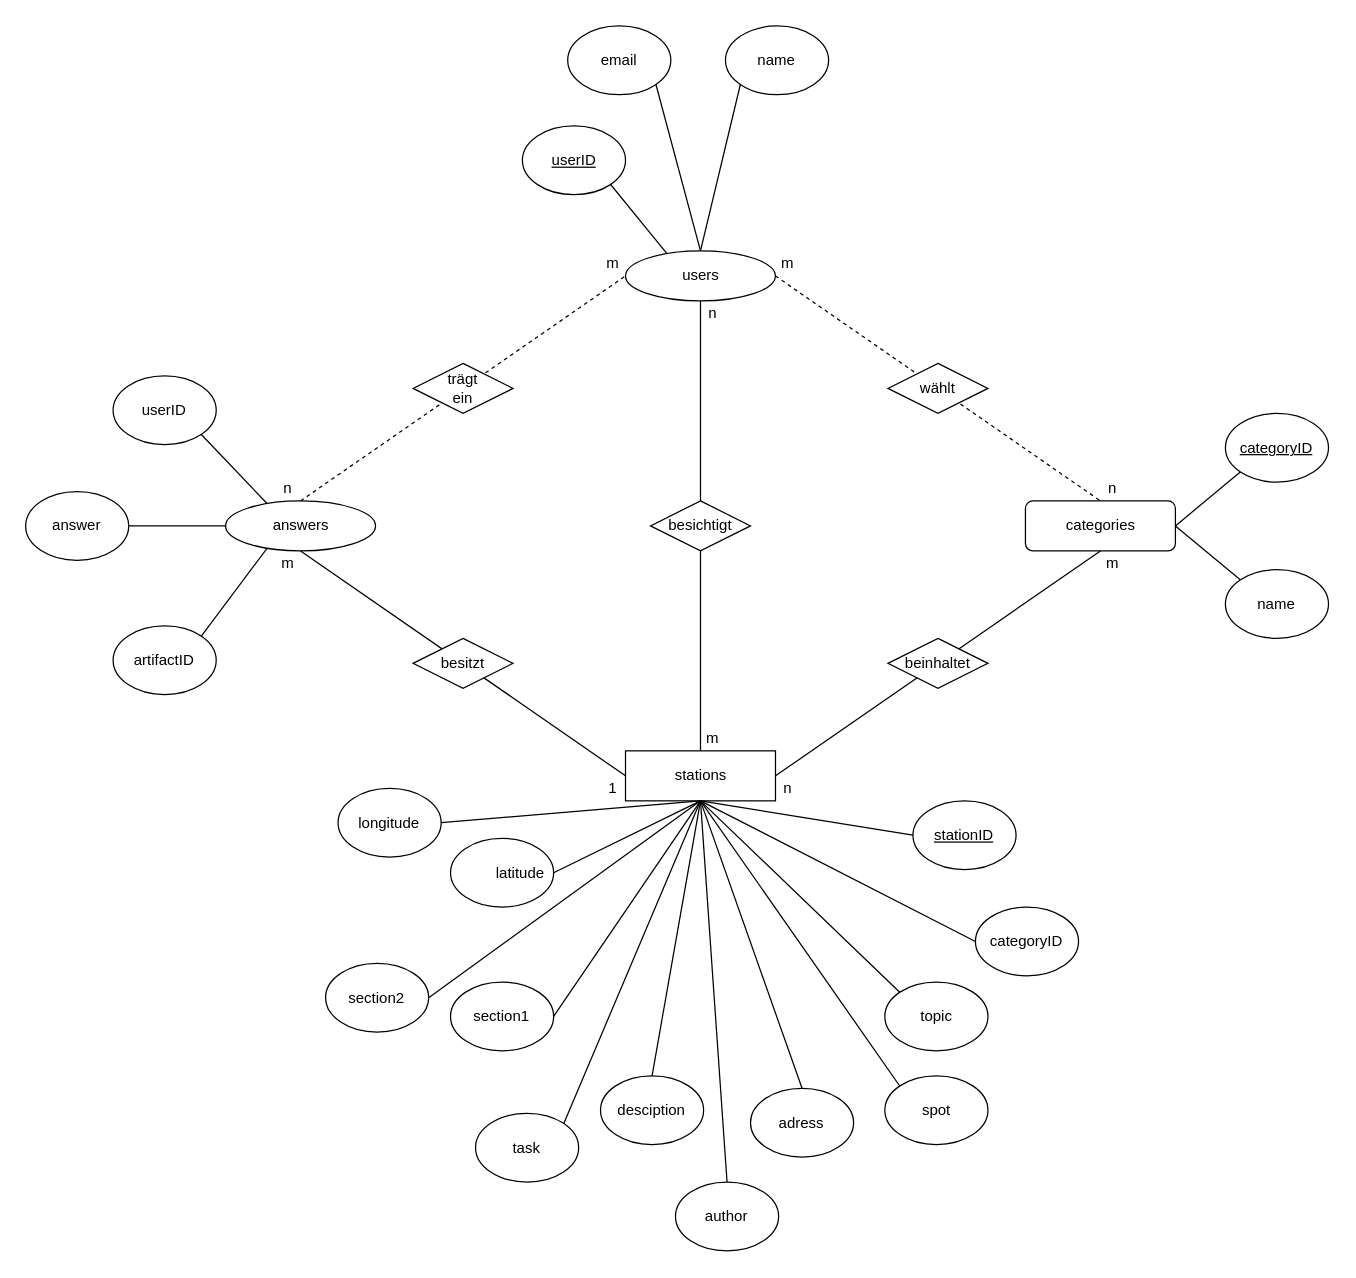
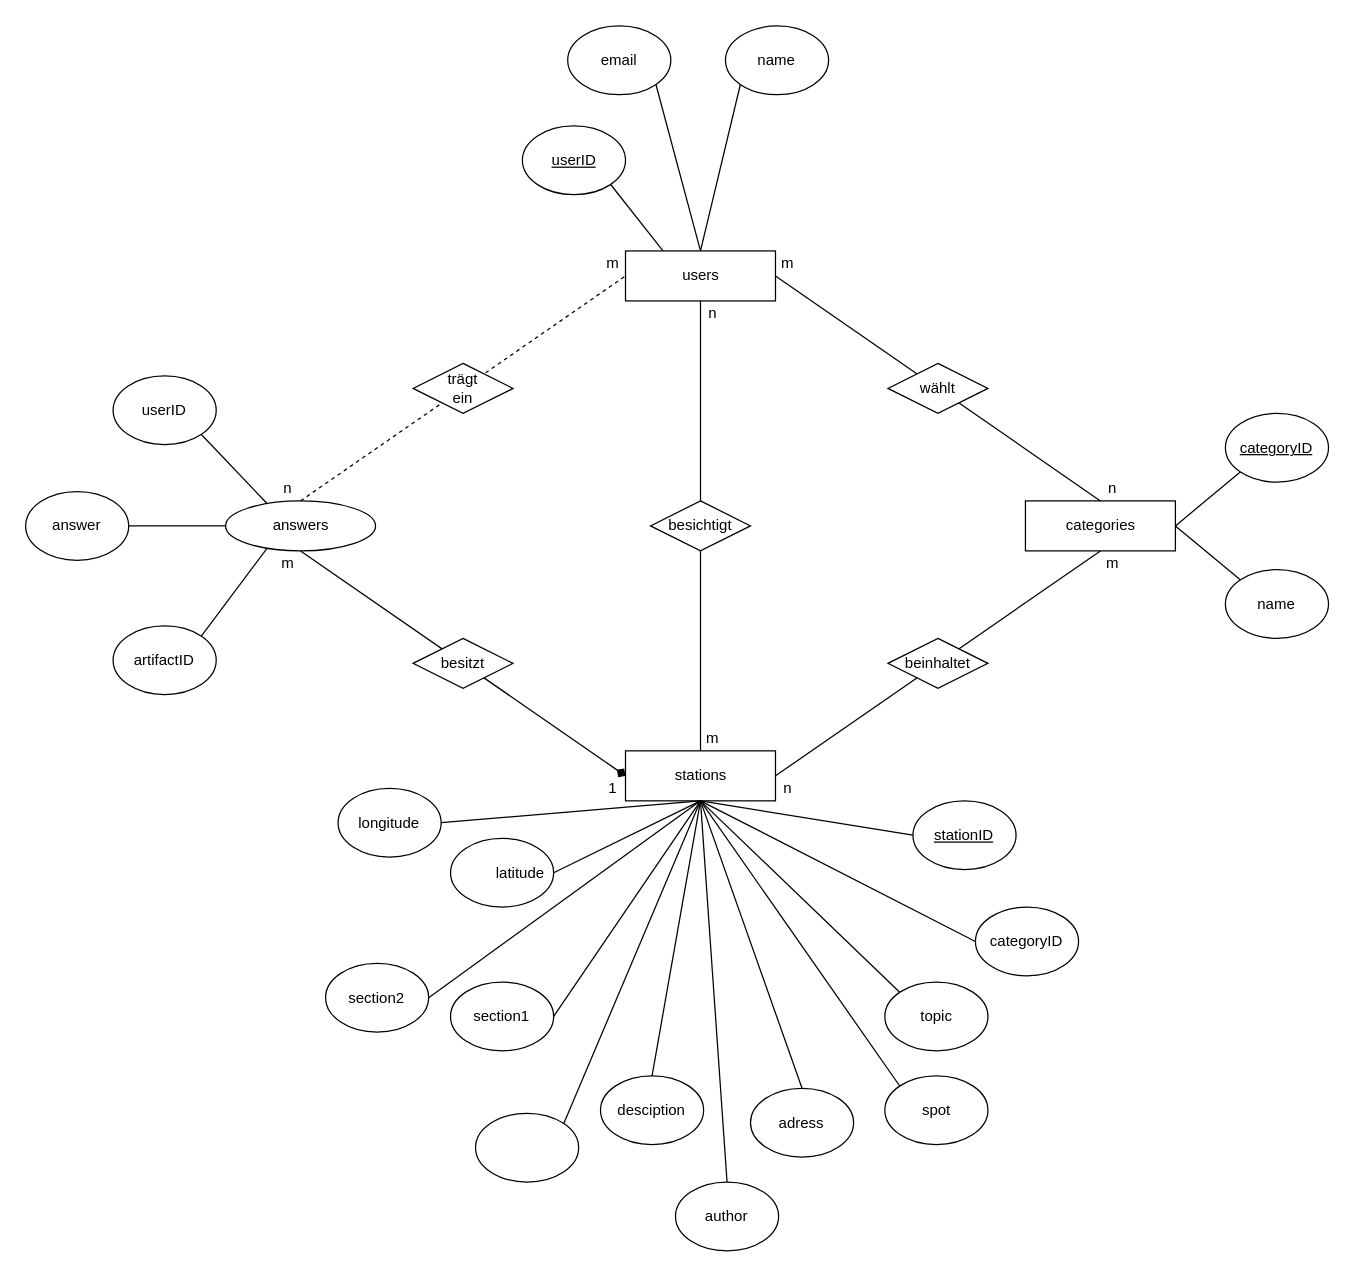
(701, 276) -> (701, 276)
(846, 325) -> (846, 325)
(1101, 526) -> (1101, 526)
(620, 772) -> (617, 770)
(527, 1148) -> none
